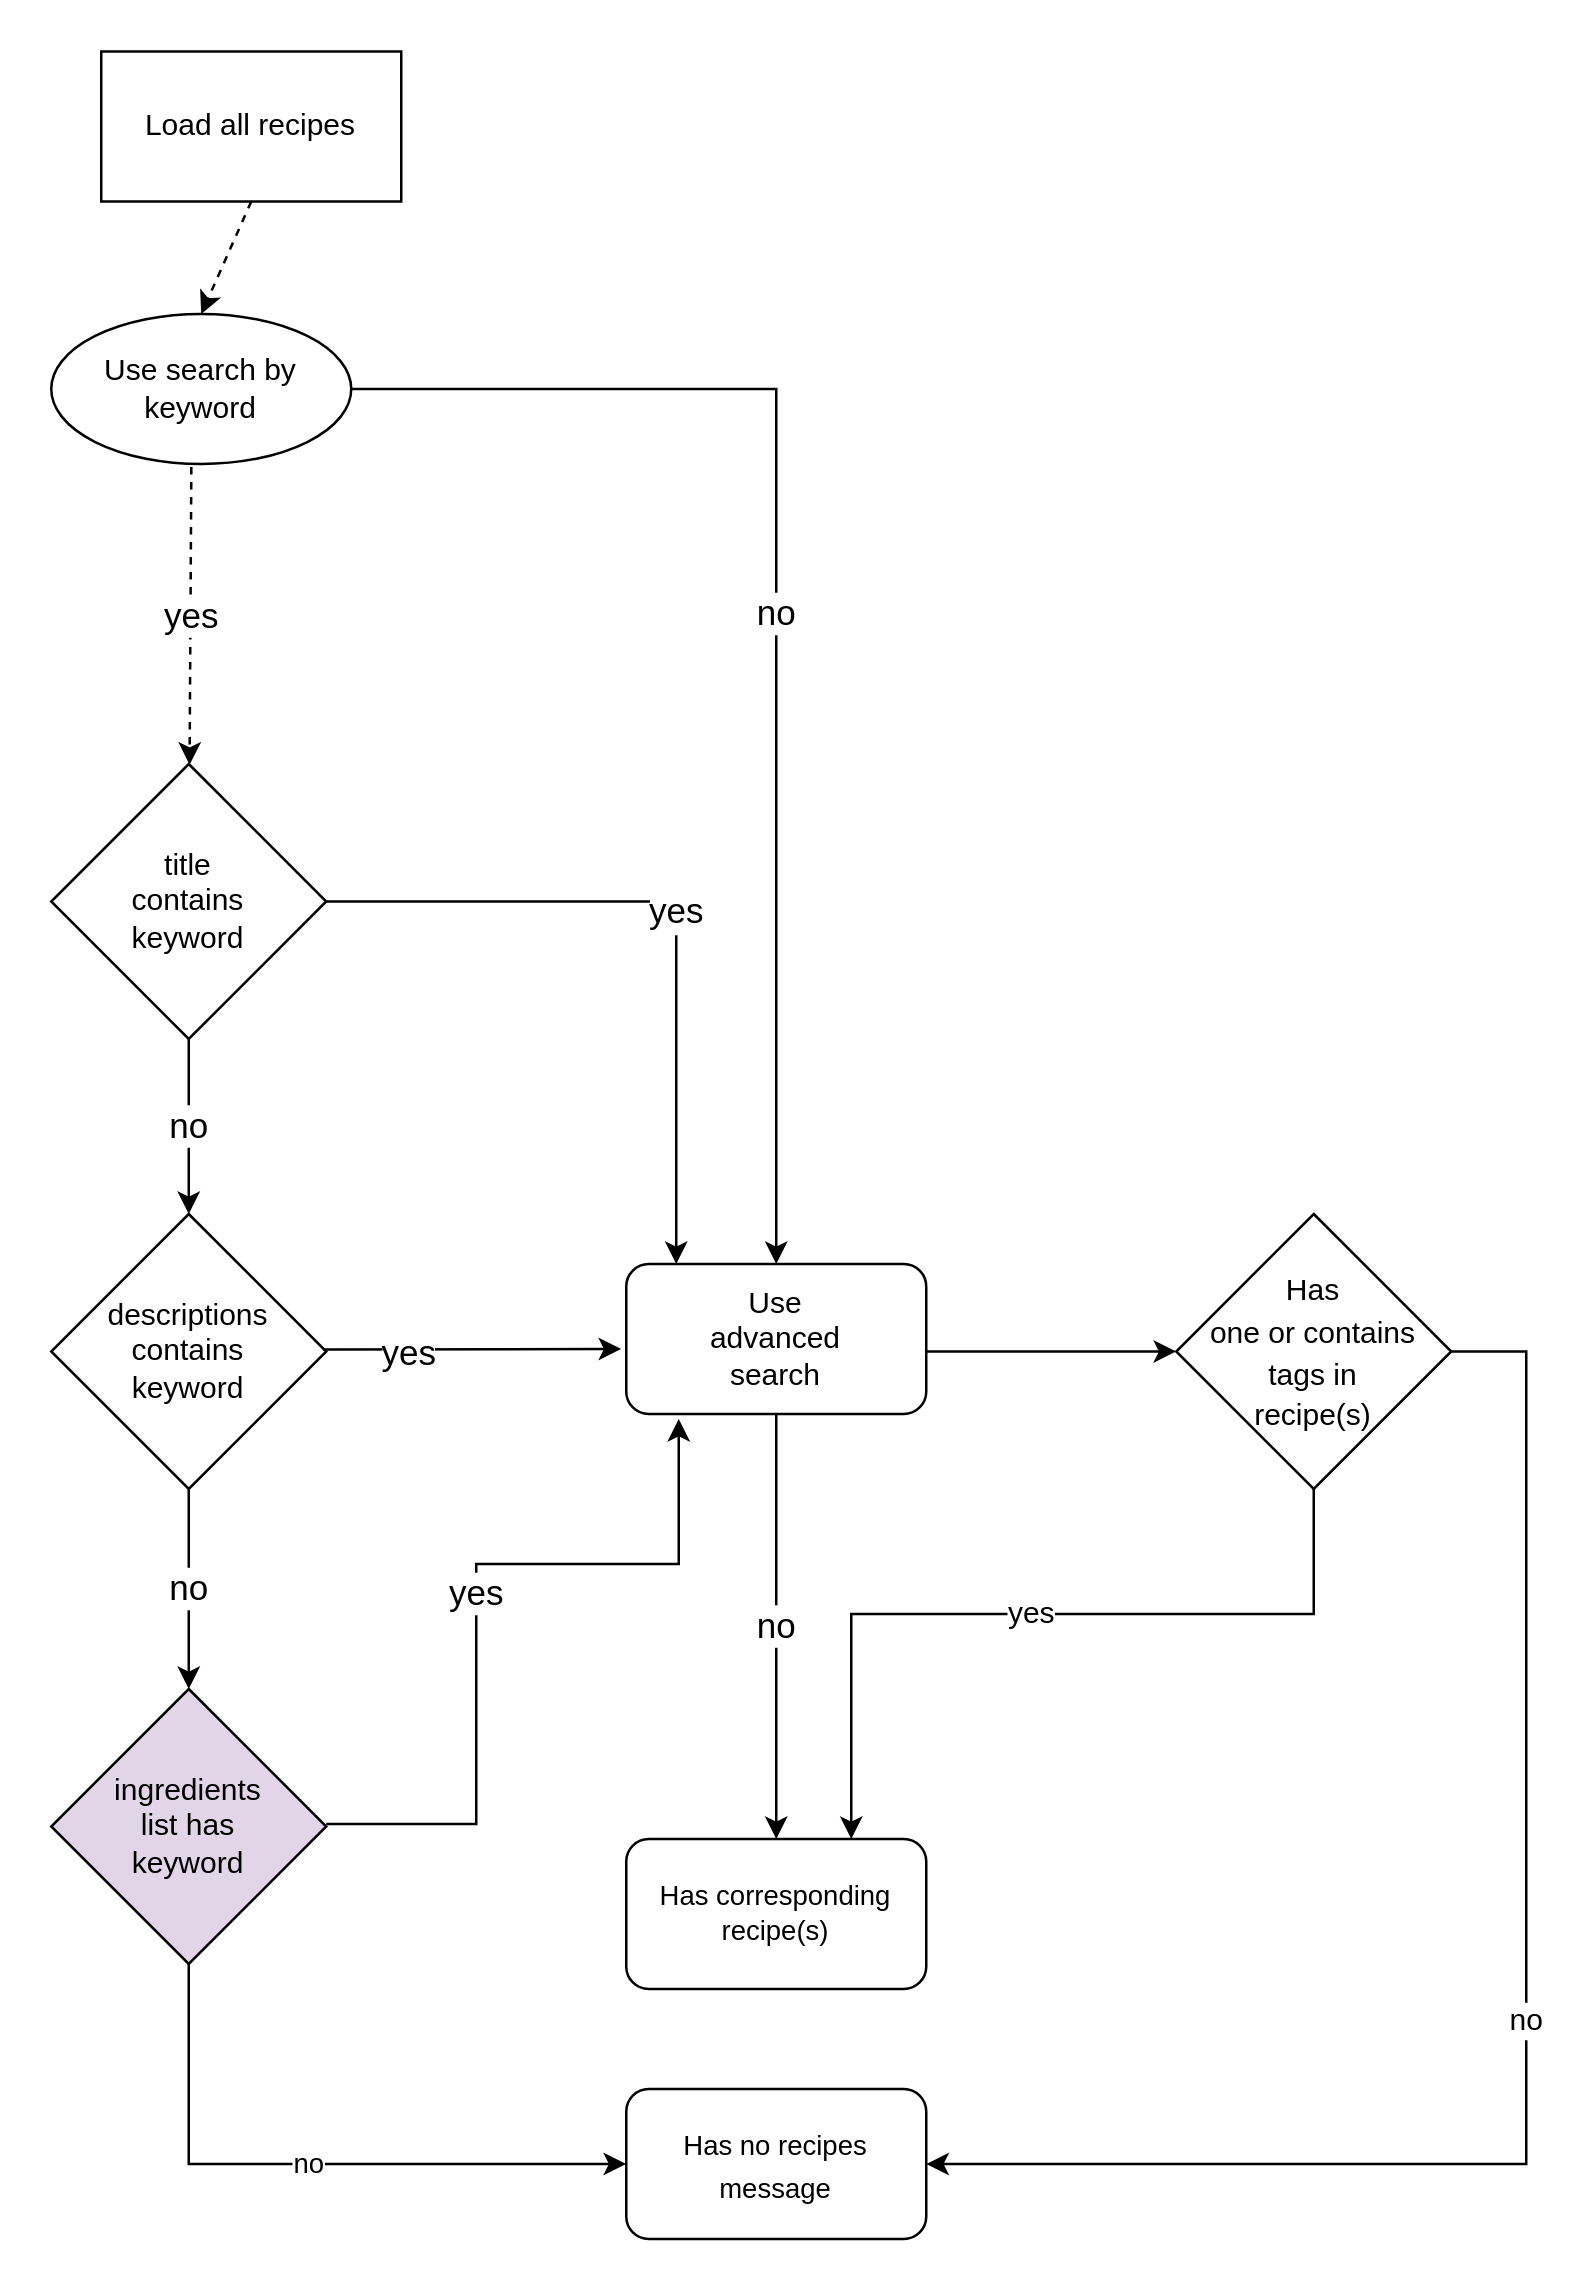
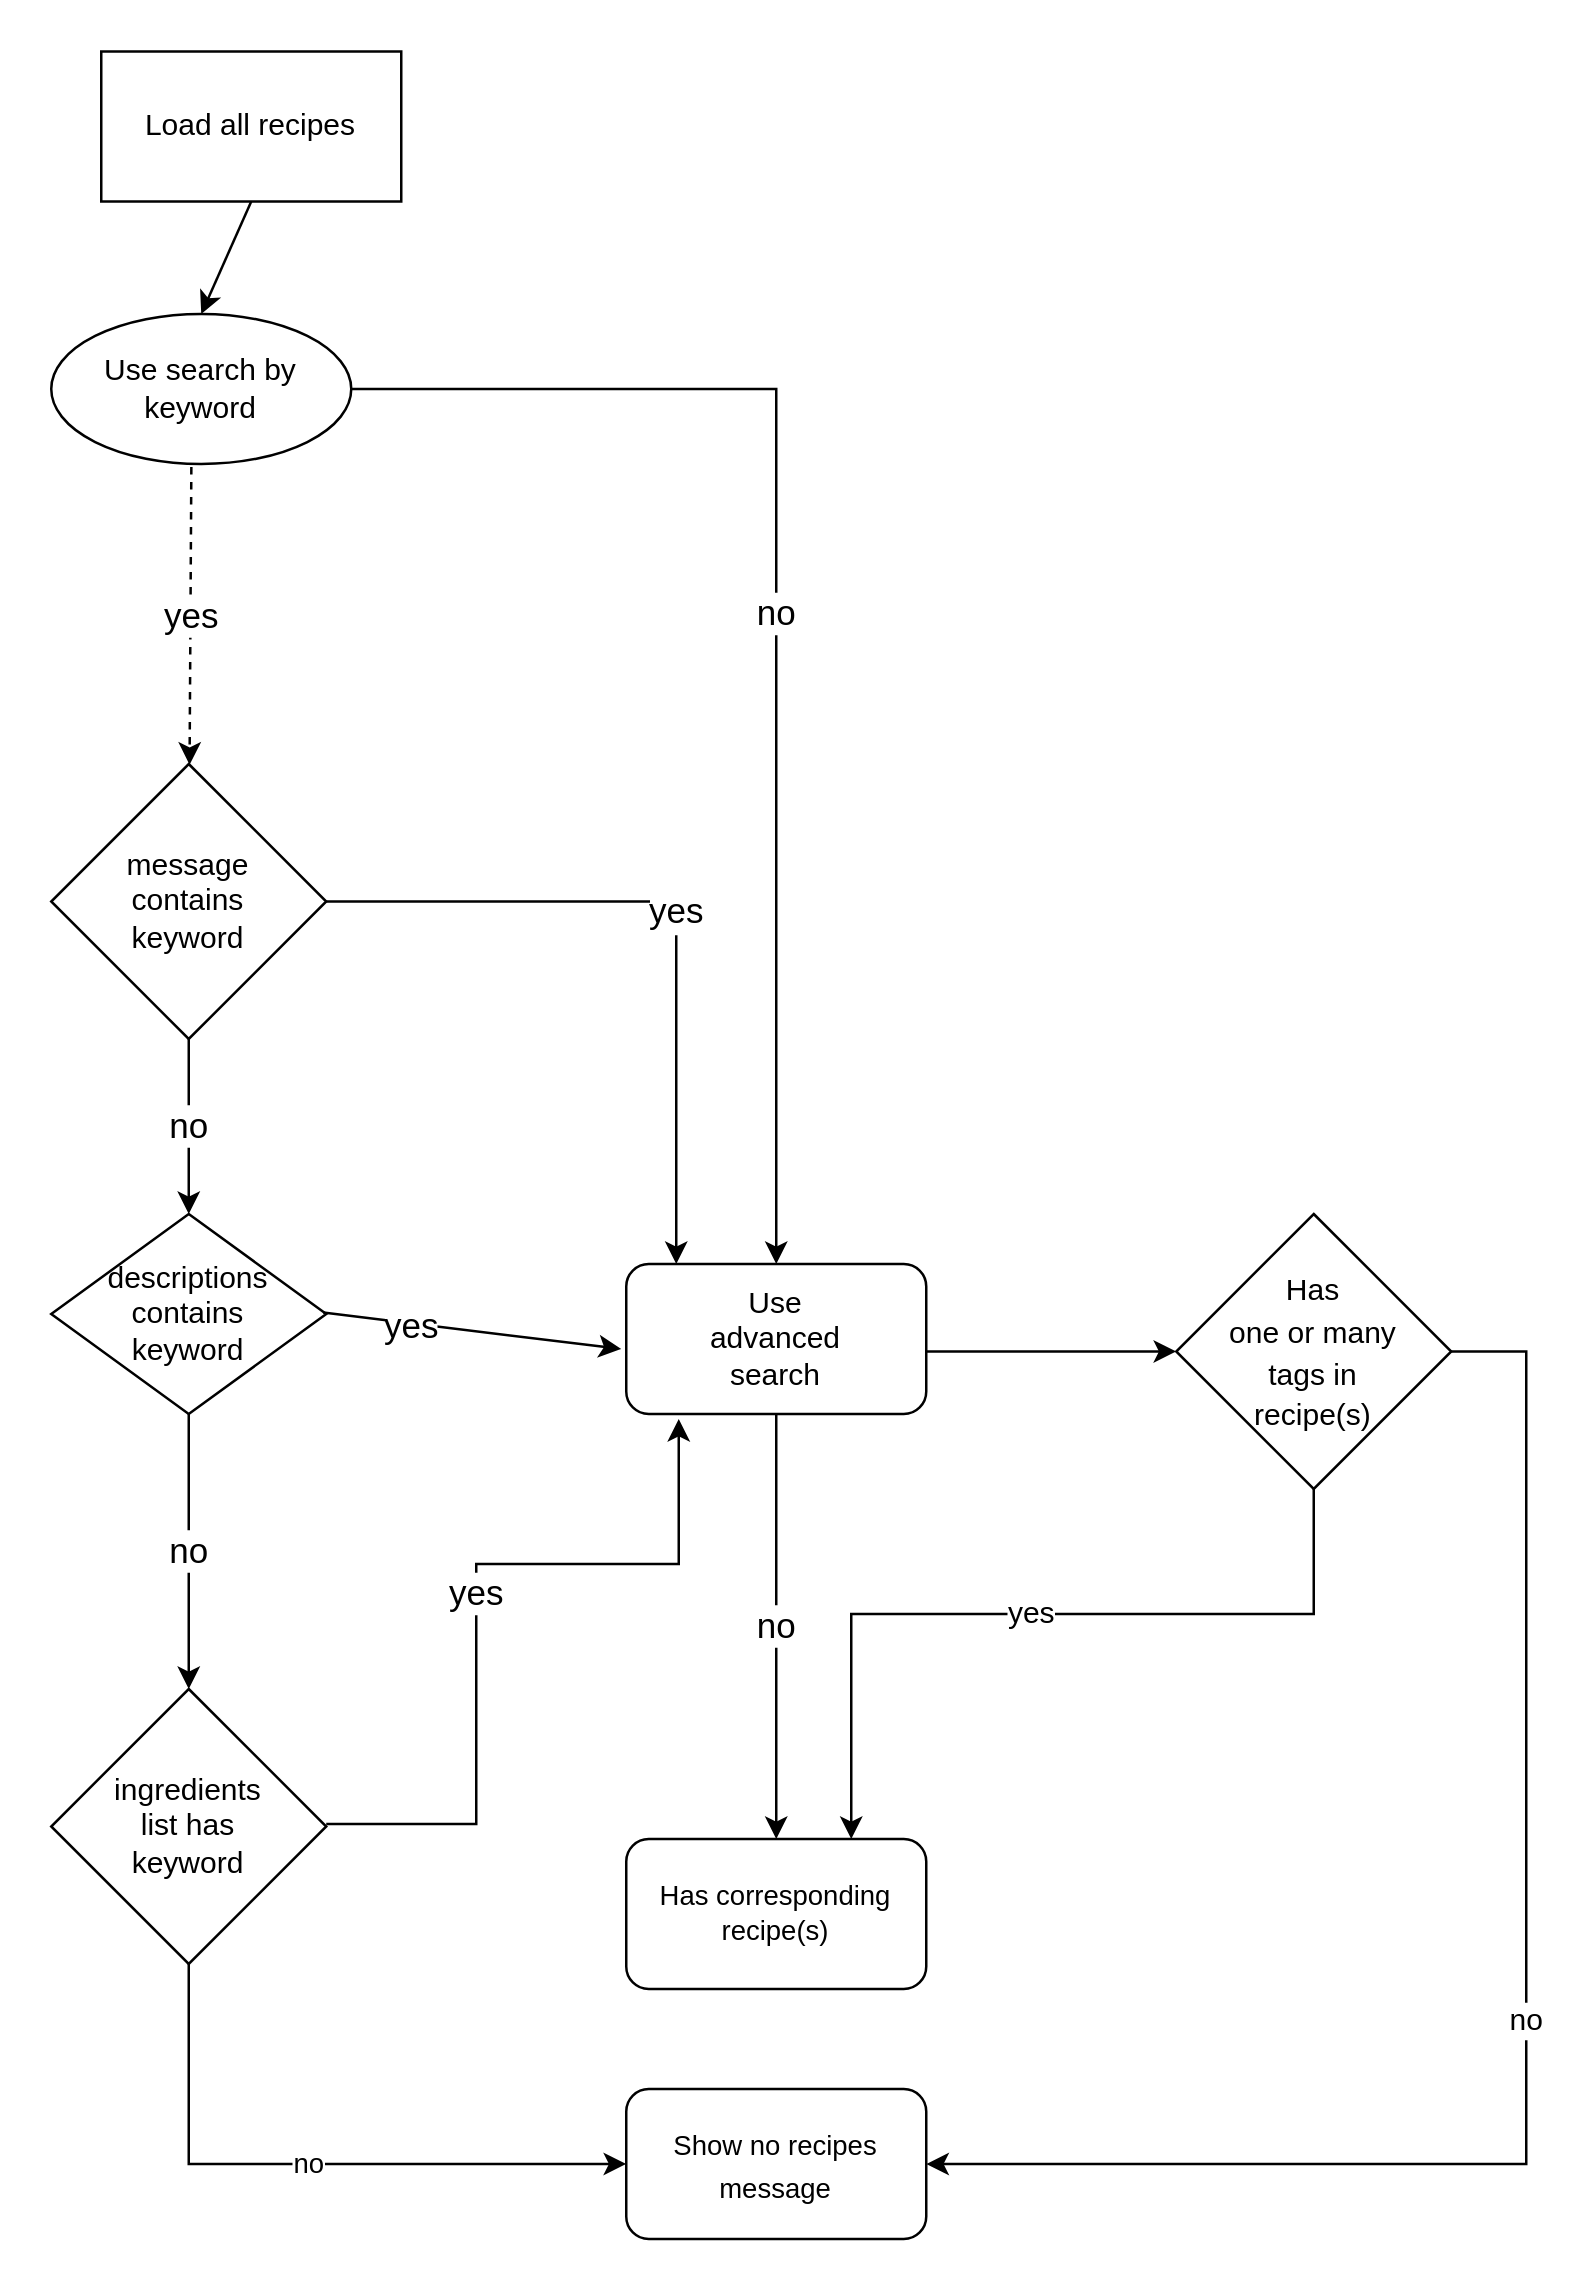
(228, 253) -> (228, 253)
(189, 901) -> (189, 901)
(189, 1351) -> (189, 1314)
(1314, 1351) -> (1314, 1351)
(189, 1826) -> (189, 1826)
(776, 2164) -> (776, 2164)
